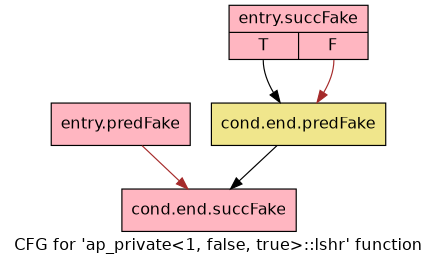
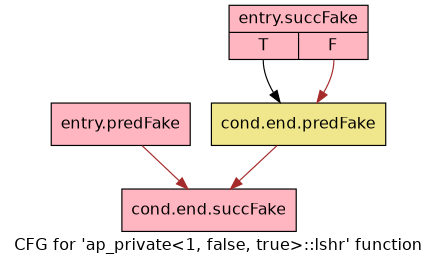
(258, 163) -> (258, 163)
